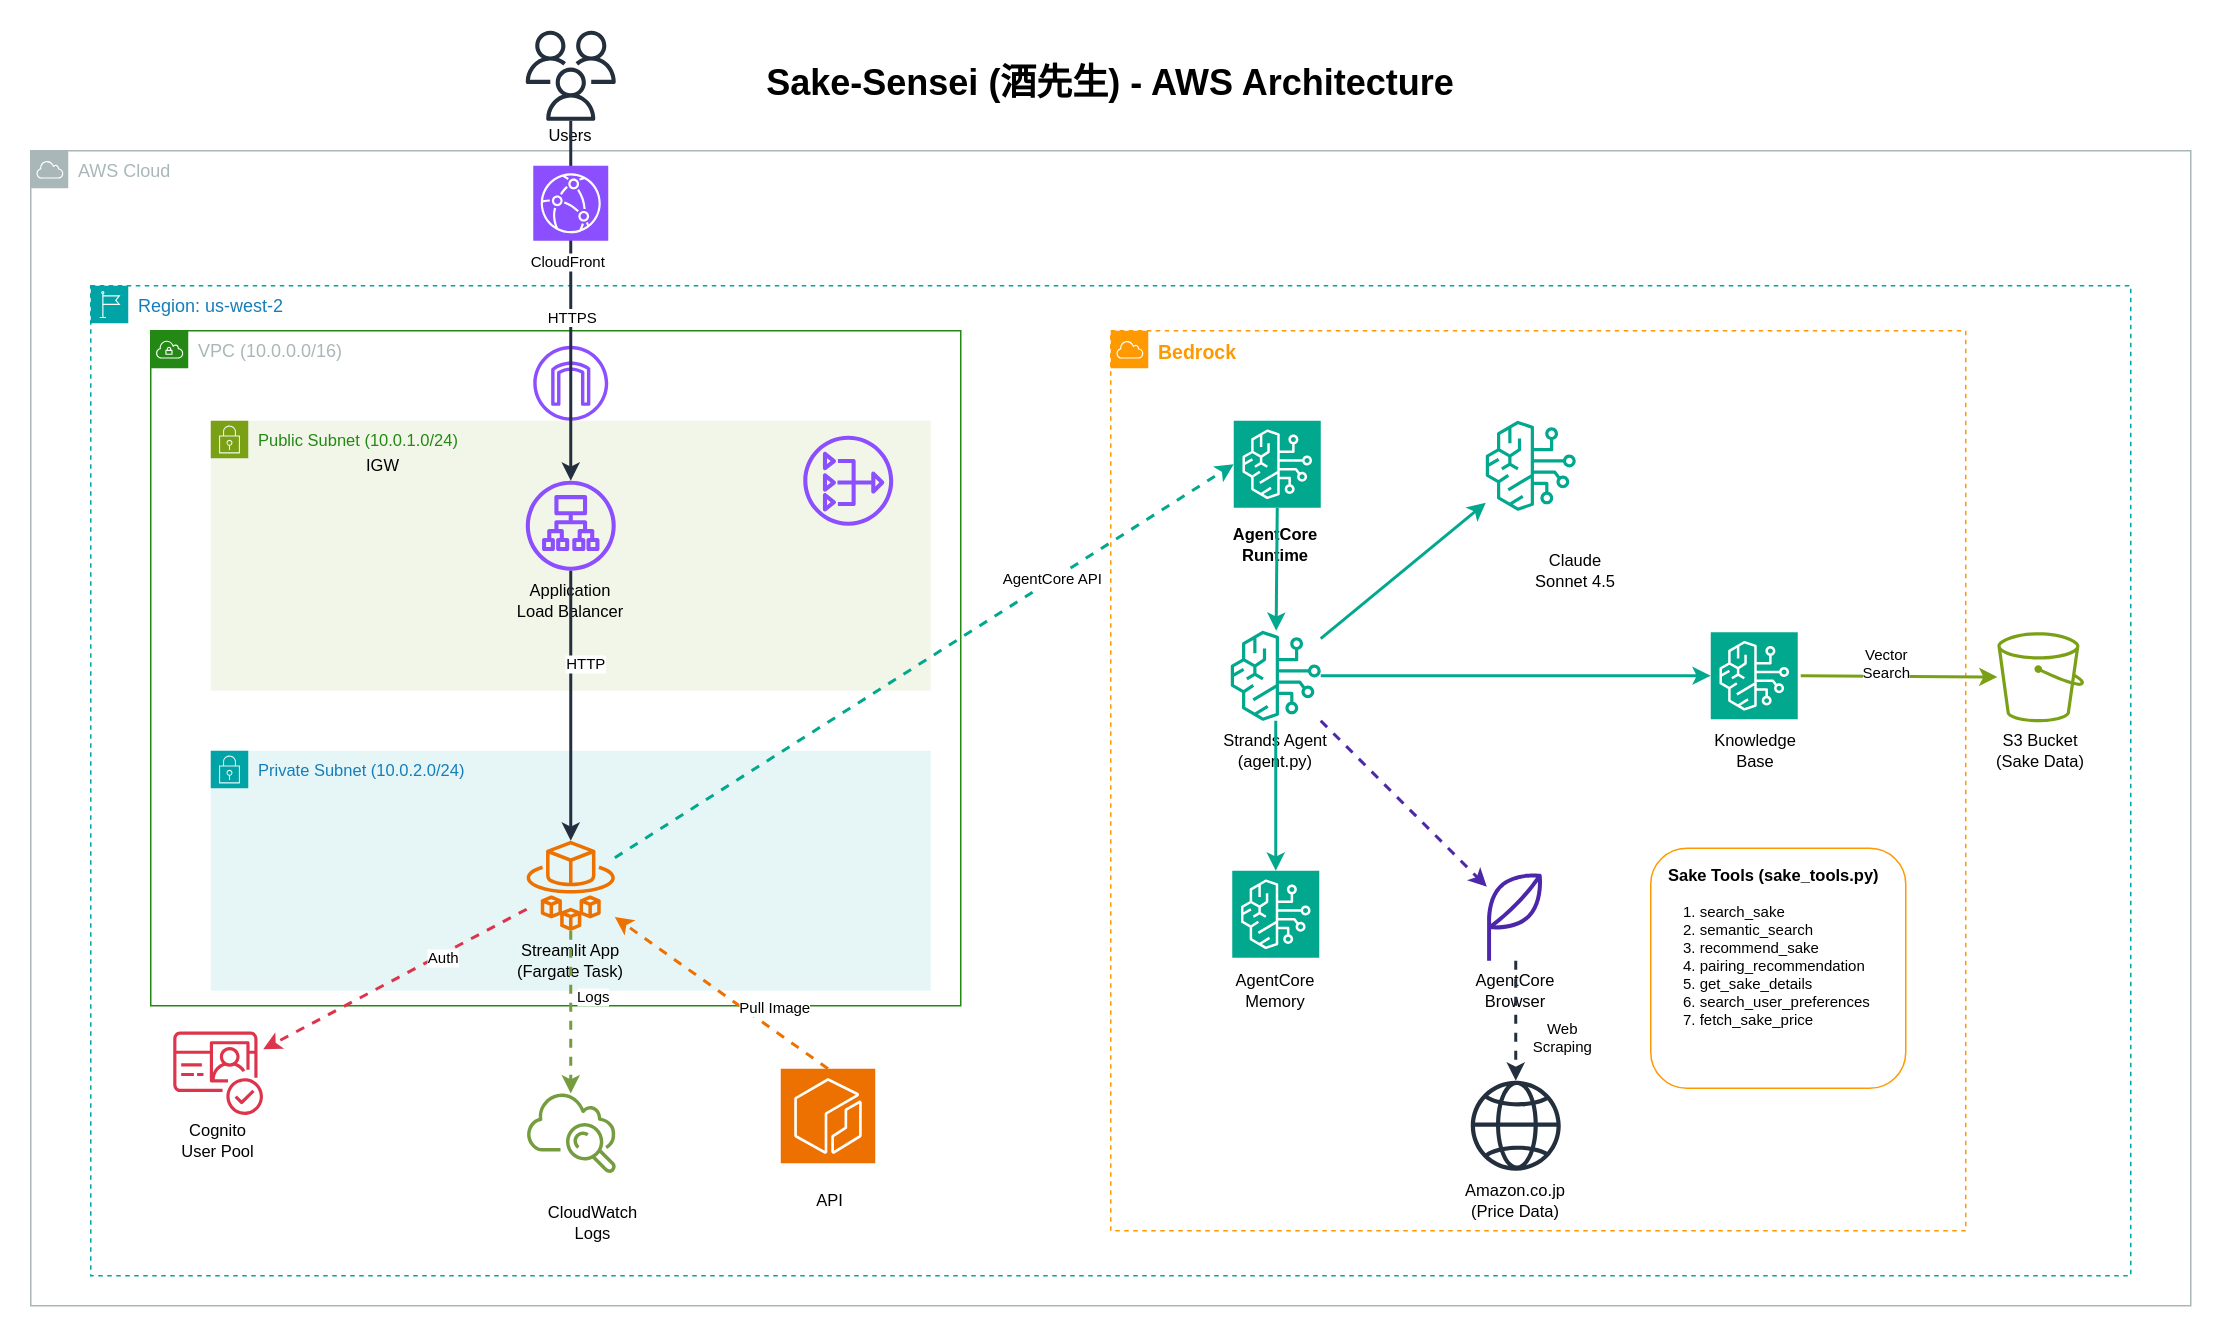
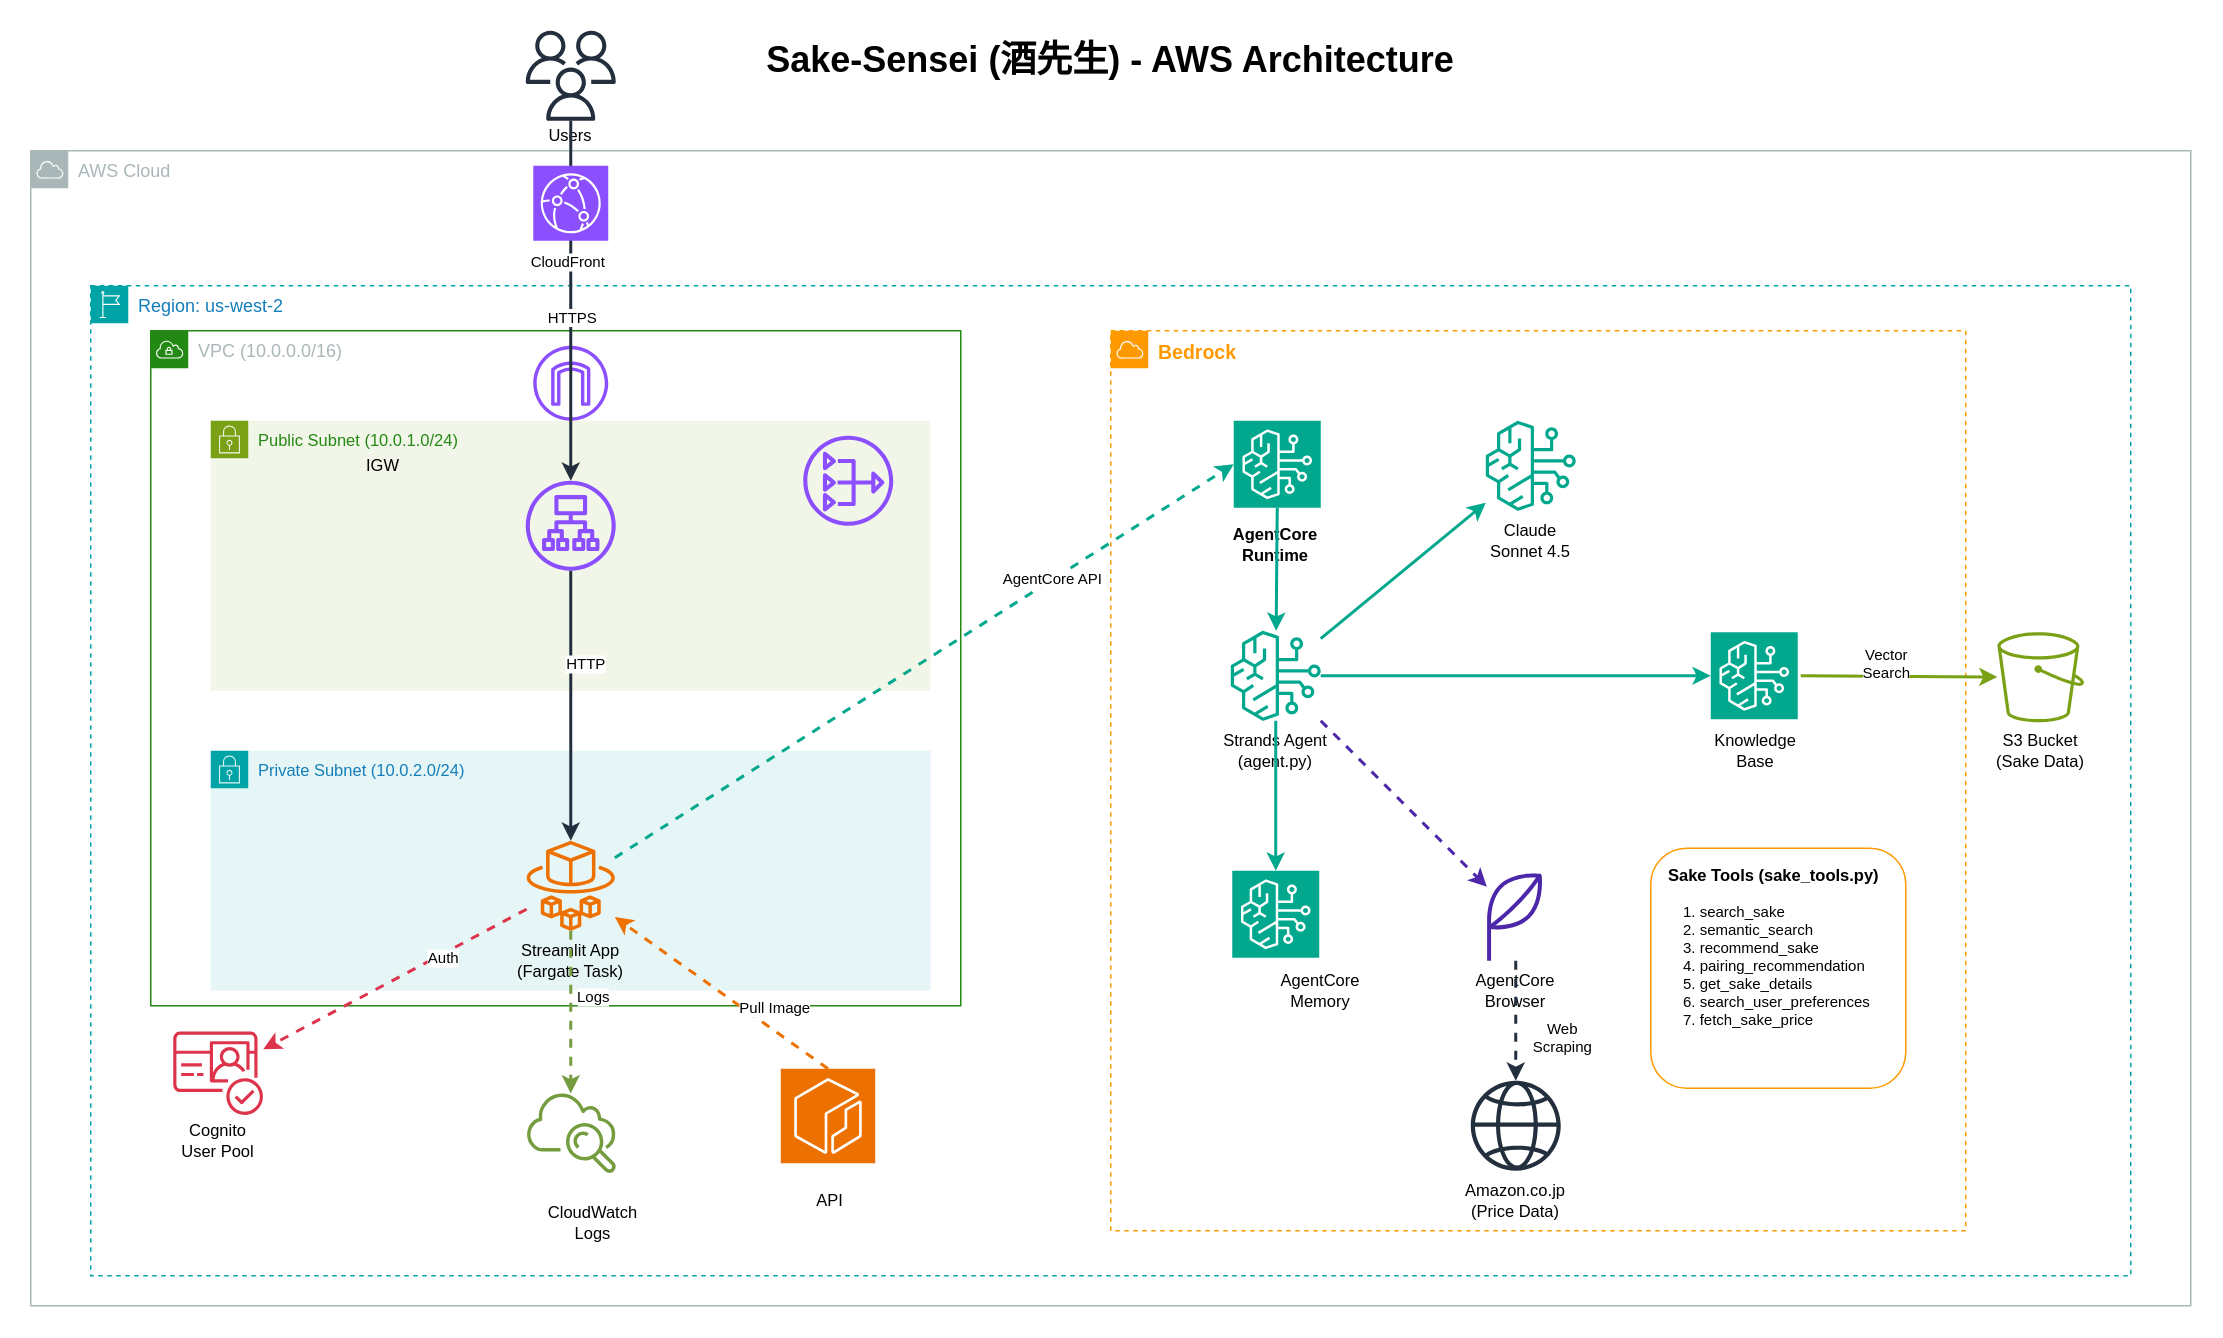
(1111, 83) -> (1111, 61)
(1576, 571) -> (1531, 541)
(571, 601) -> none
(1276, 991) -> (1321, 991)
